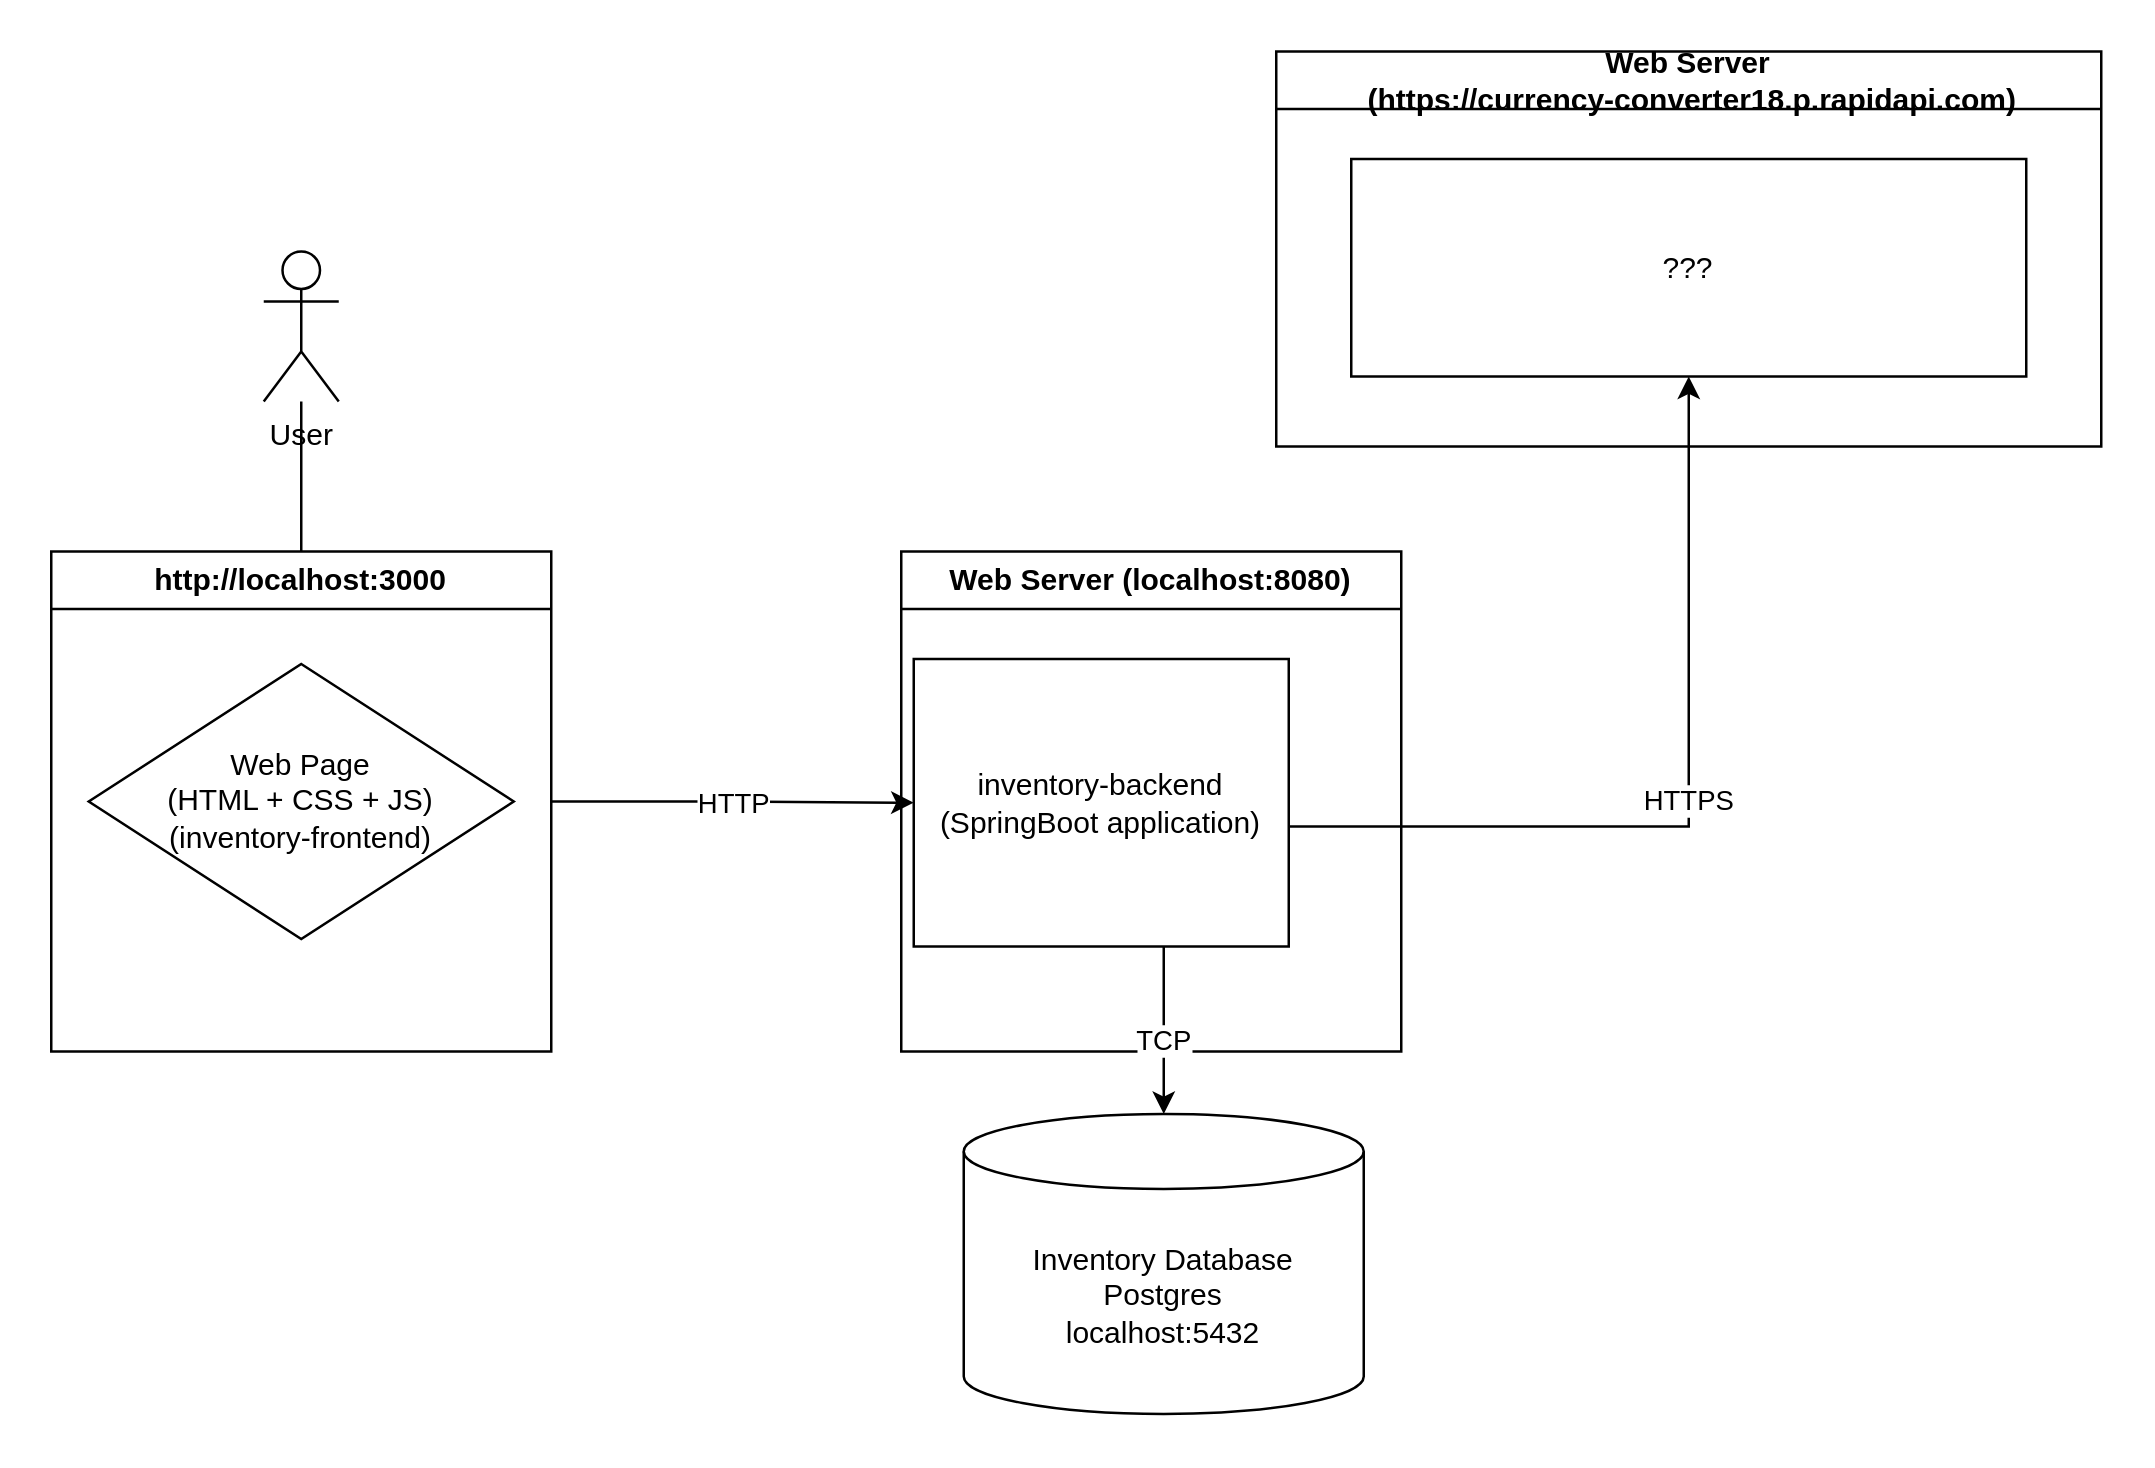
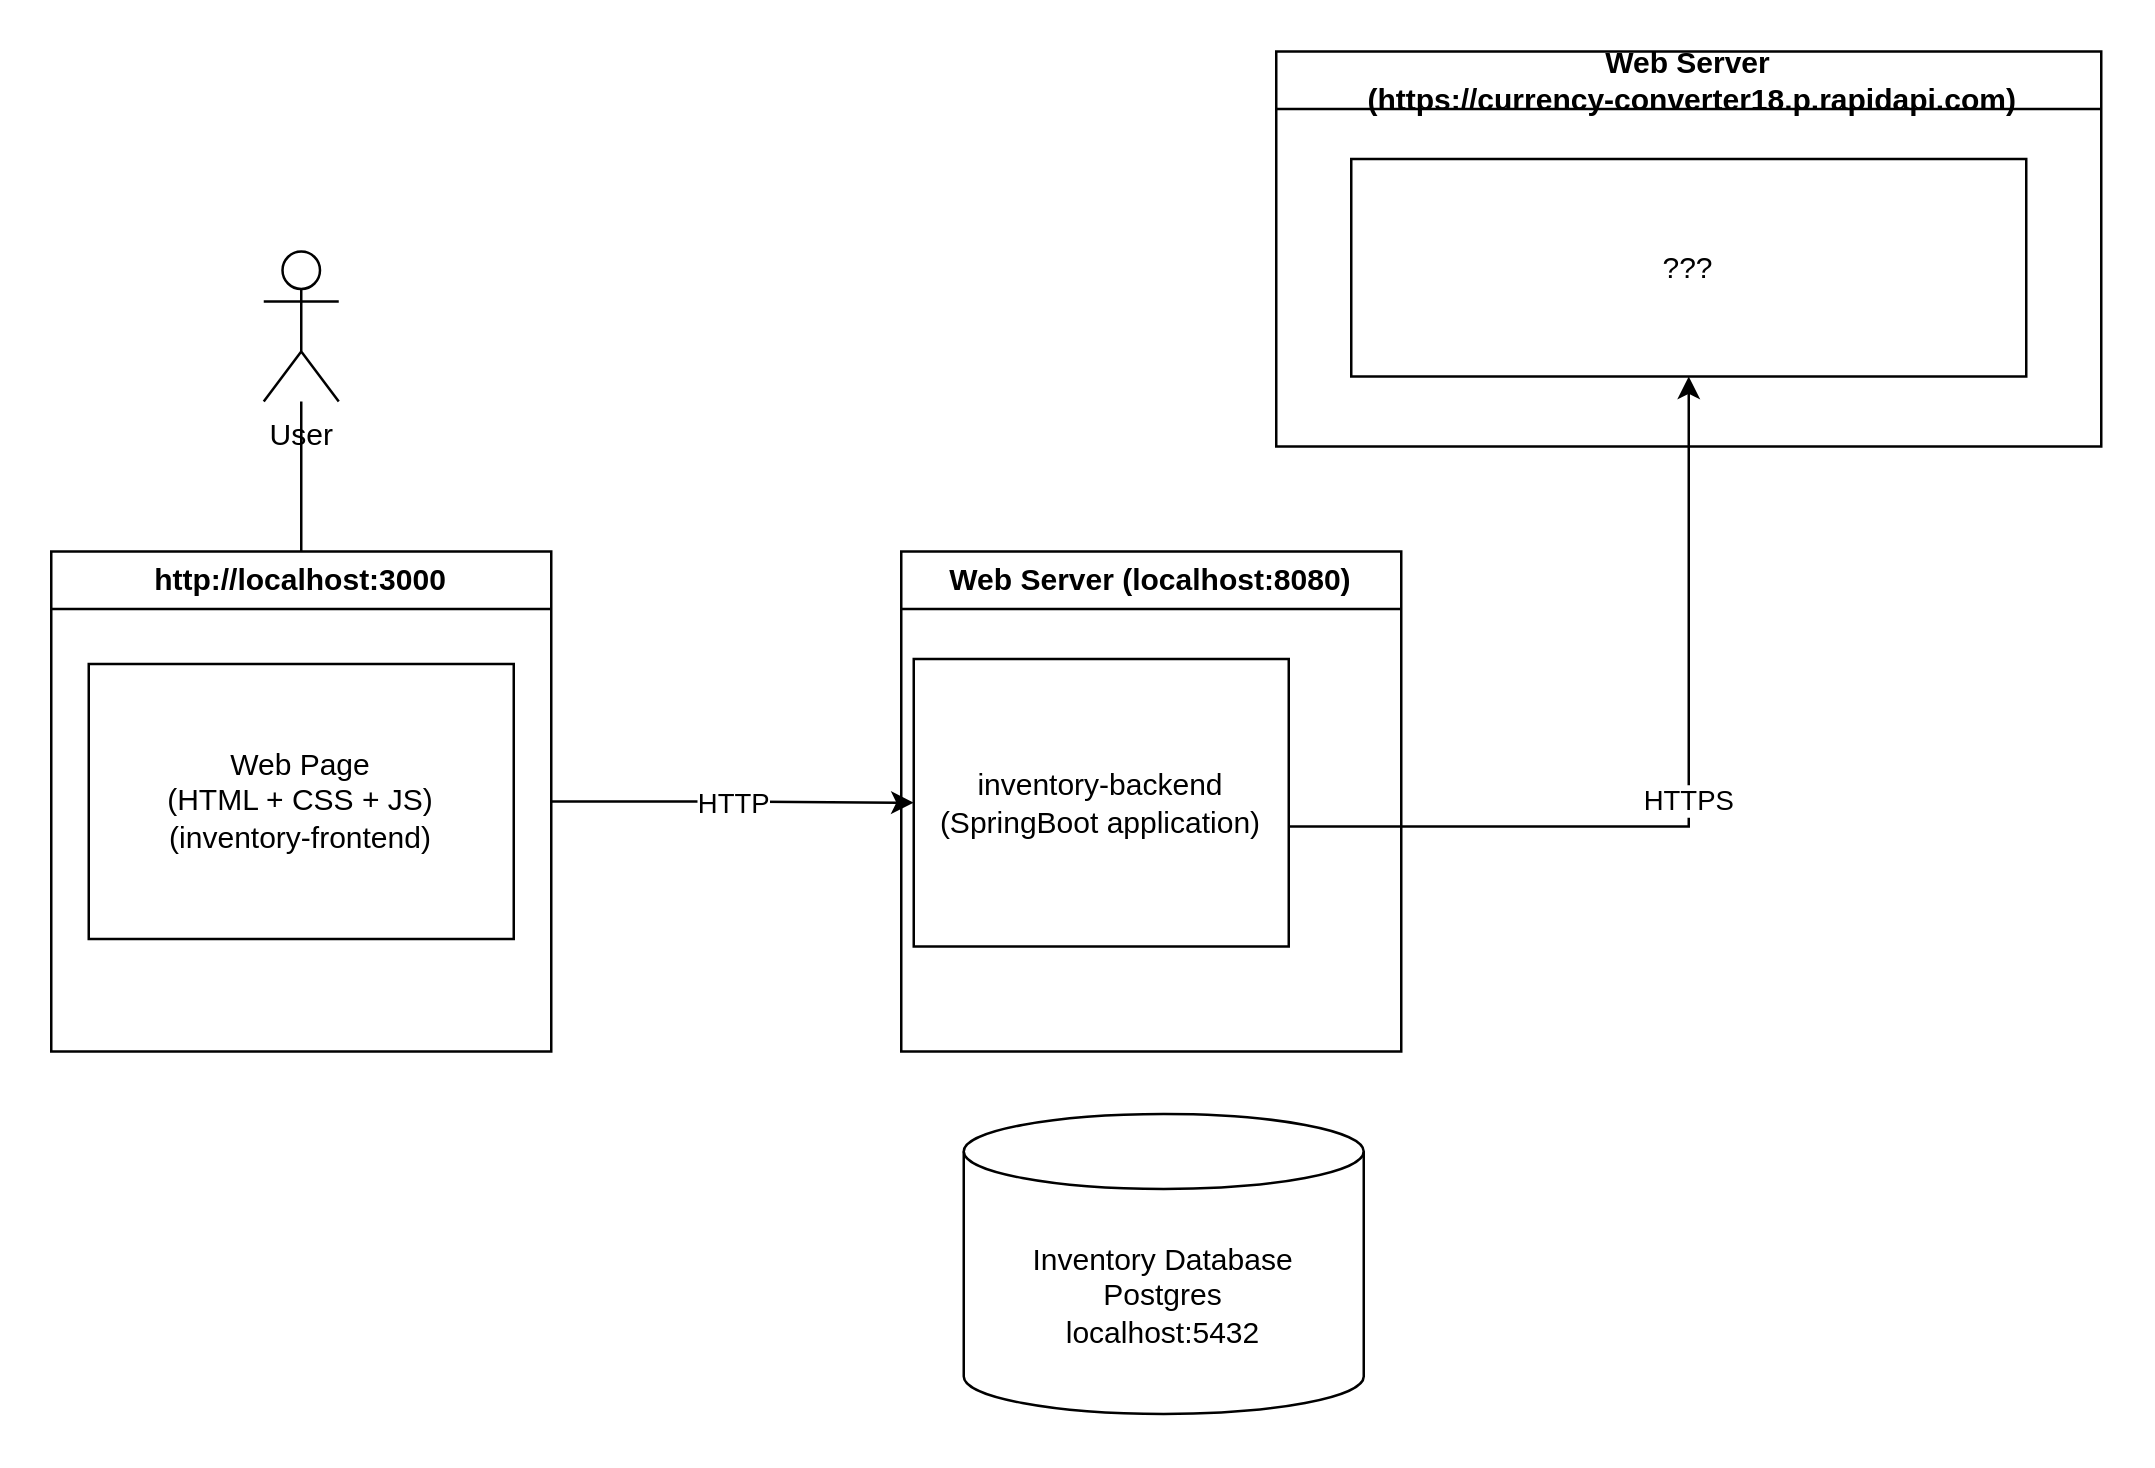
(301, 801) -> (301, 801)
(1164, 990) -> none
